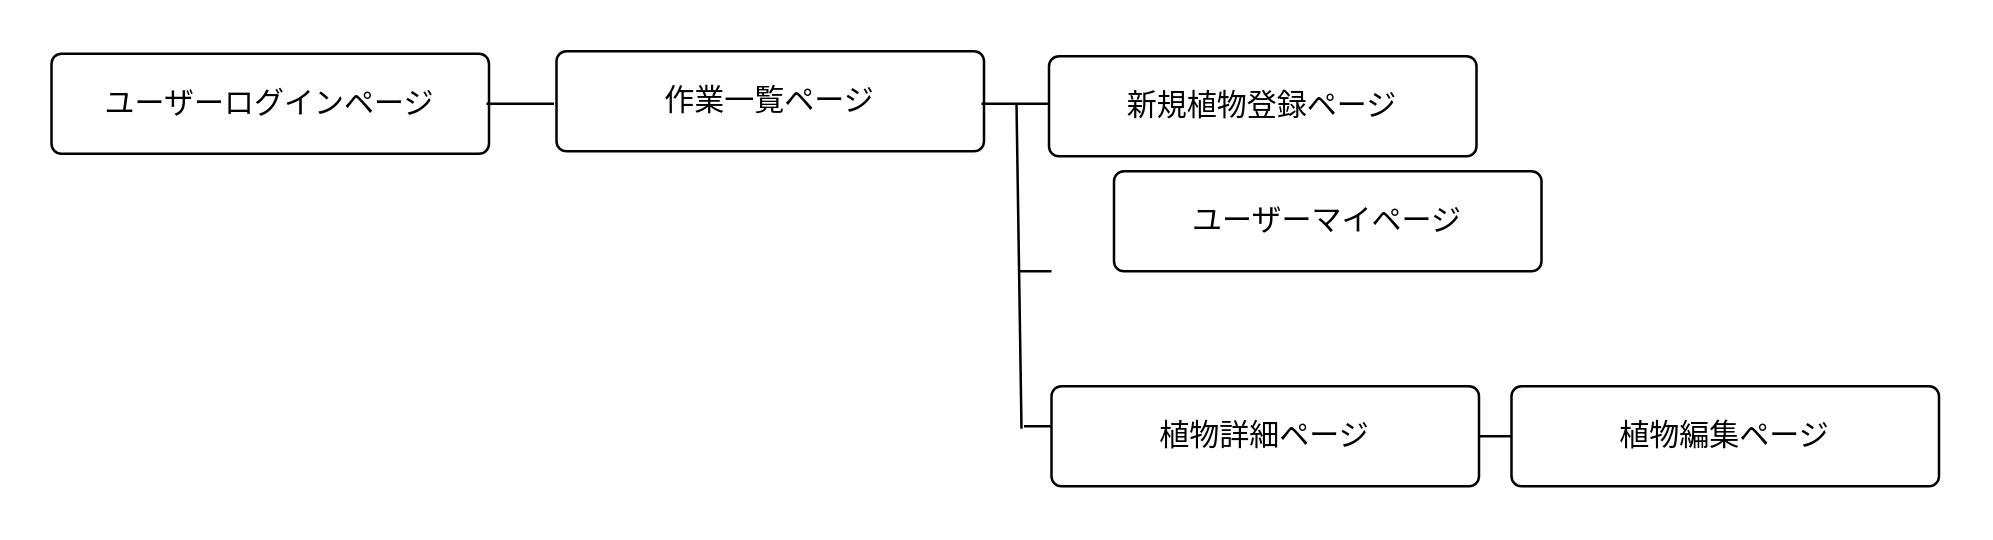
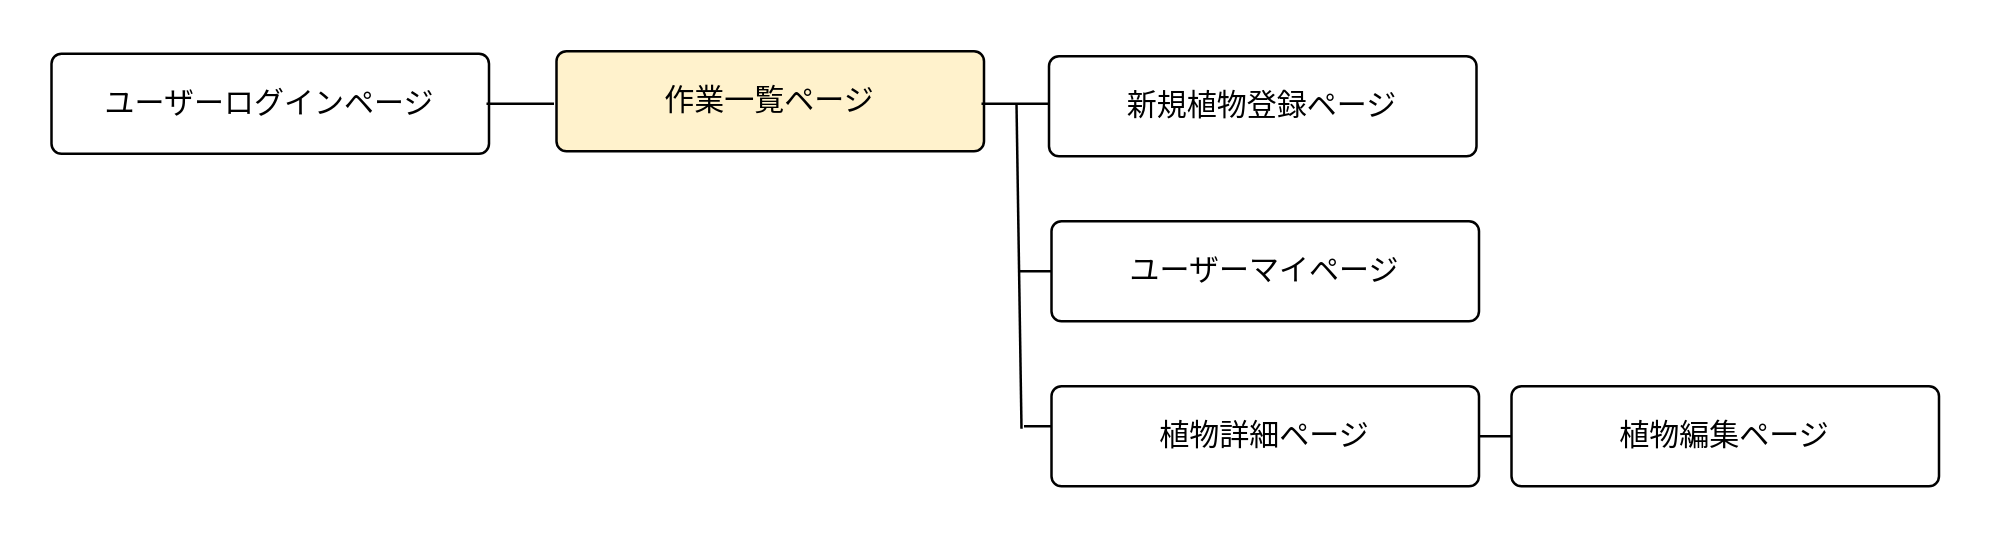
(770, 101) -> (770, 101)
(1328, 221) -> (1265, 271)
